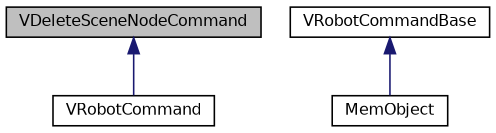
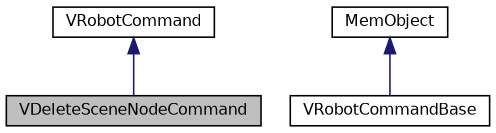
(134, 75) -> (134, 75)
(390, 75) -> (390, 75)
